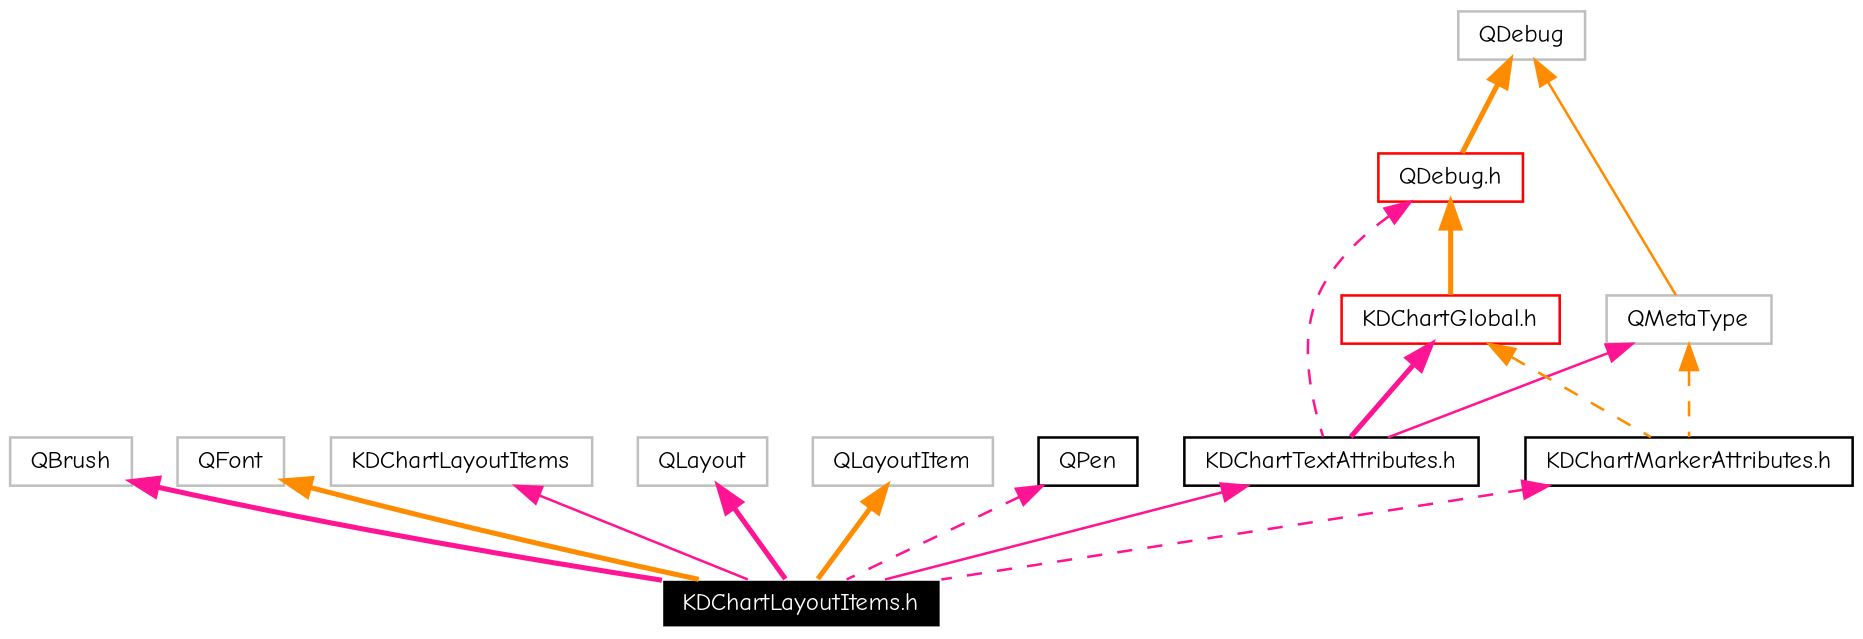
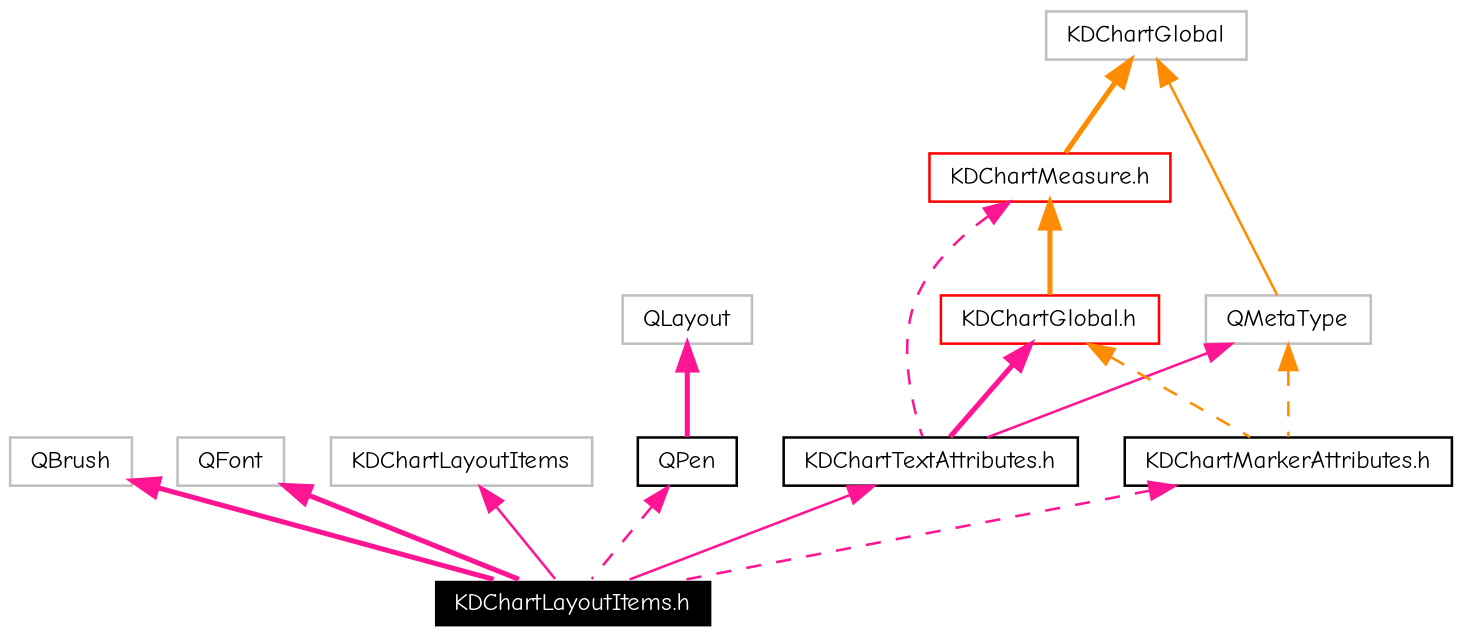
(1522, 36) -> (1146, 36)
(1451, 178) -> (1050, 178)
(903, 462) -> none
(504, 535) -> (414, 537)
(760, 543) -> (687, 404)
